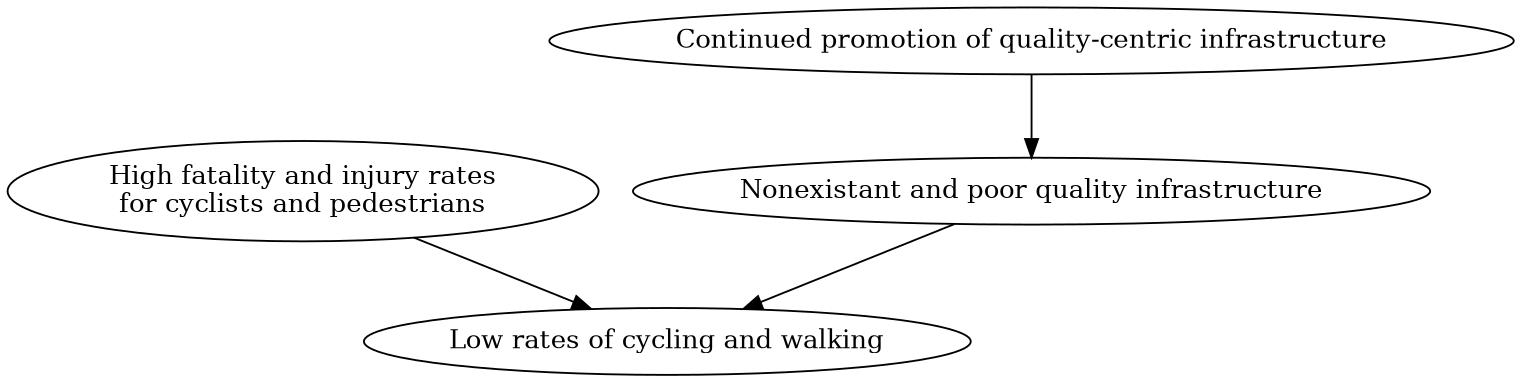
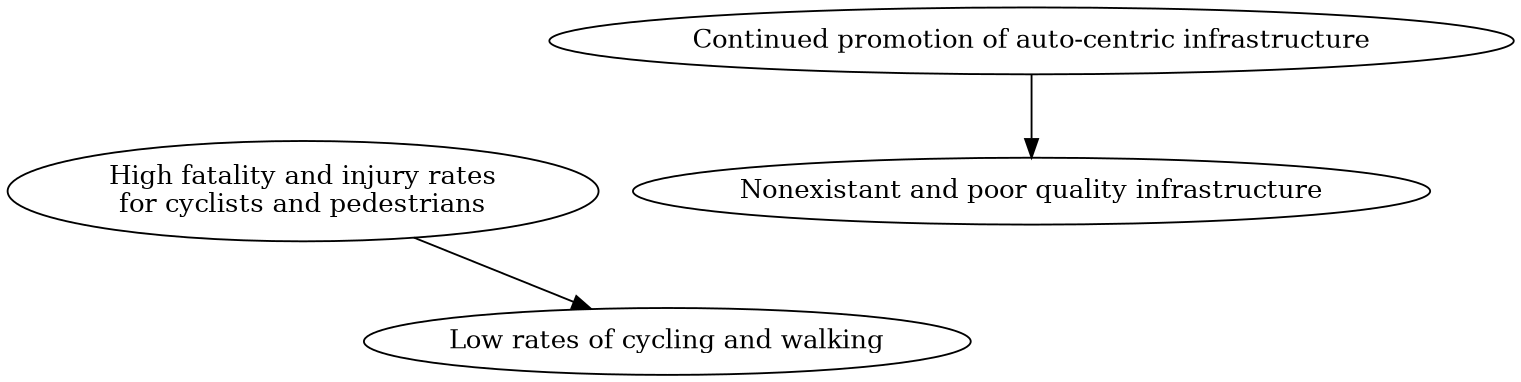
(1032, 41) -> (1032, 41)
(857, 263) -> none
